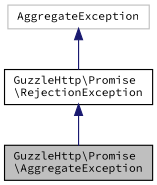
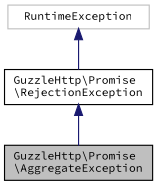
(79, 17) -> (79, 17)
